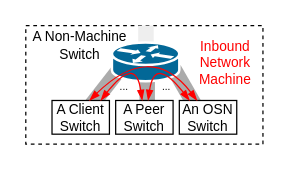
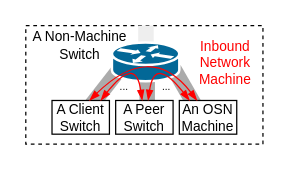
(208, 118) -> (208, 118)
